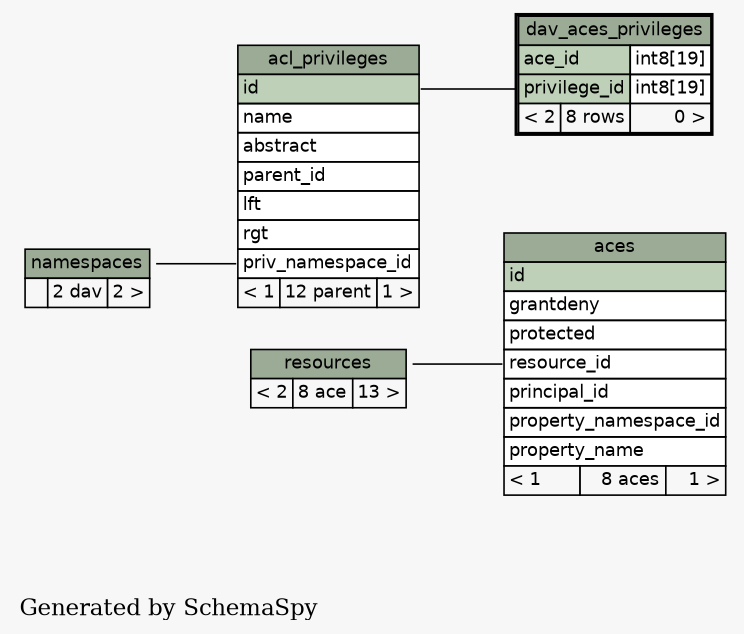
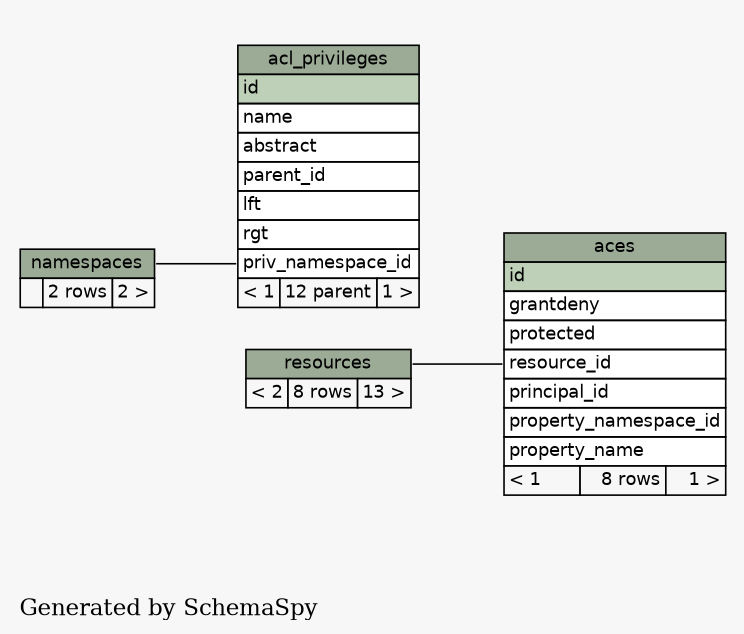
(614, 74) -> none
(78, 292) -> (78, 292)
(323, 392) -> (323, 392)
(631, 480) -> (631, 480)
